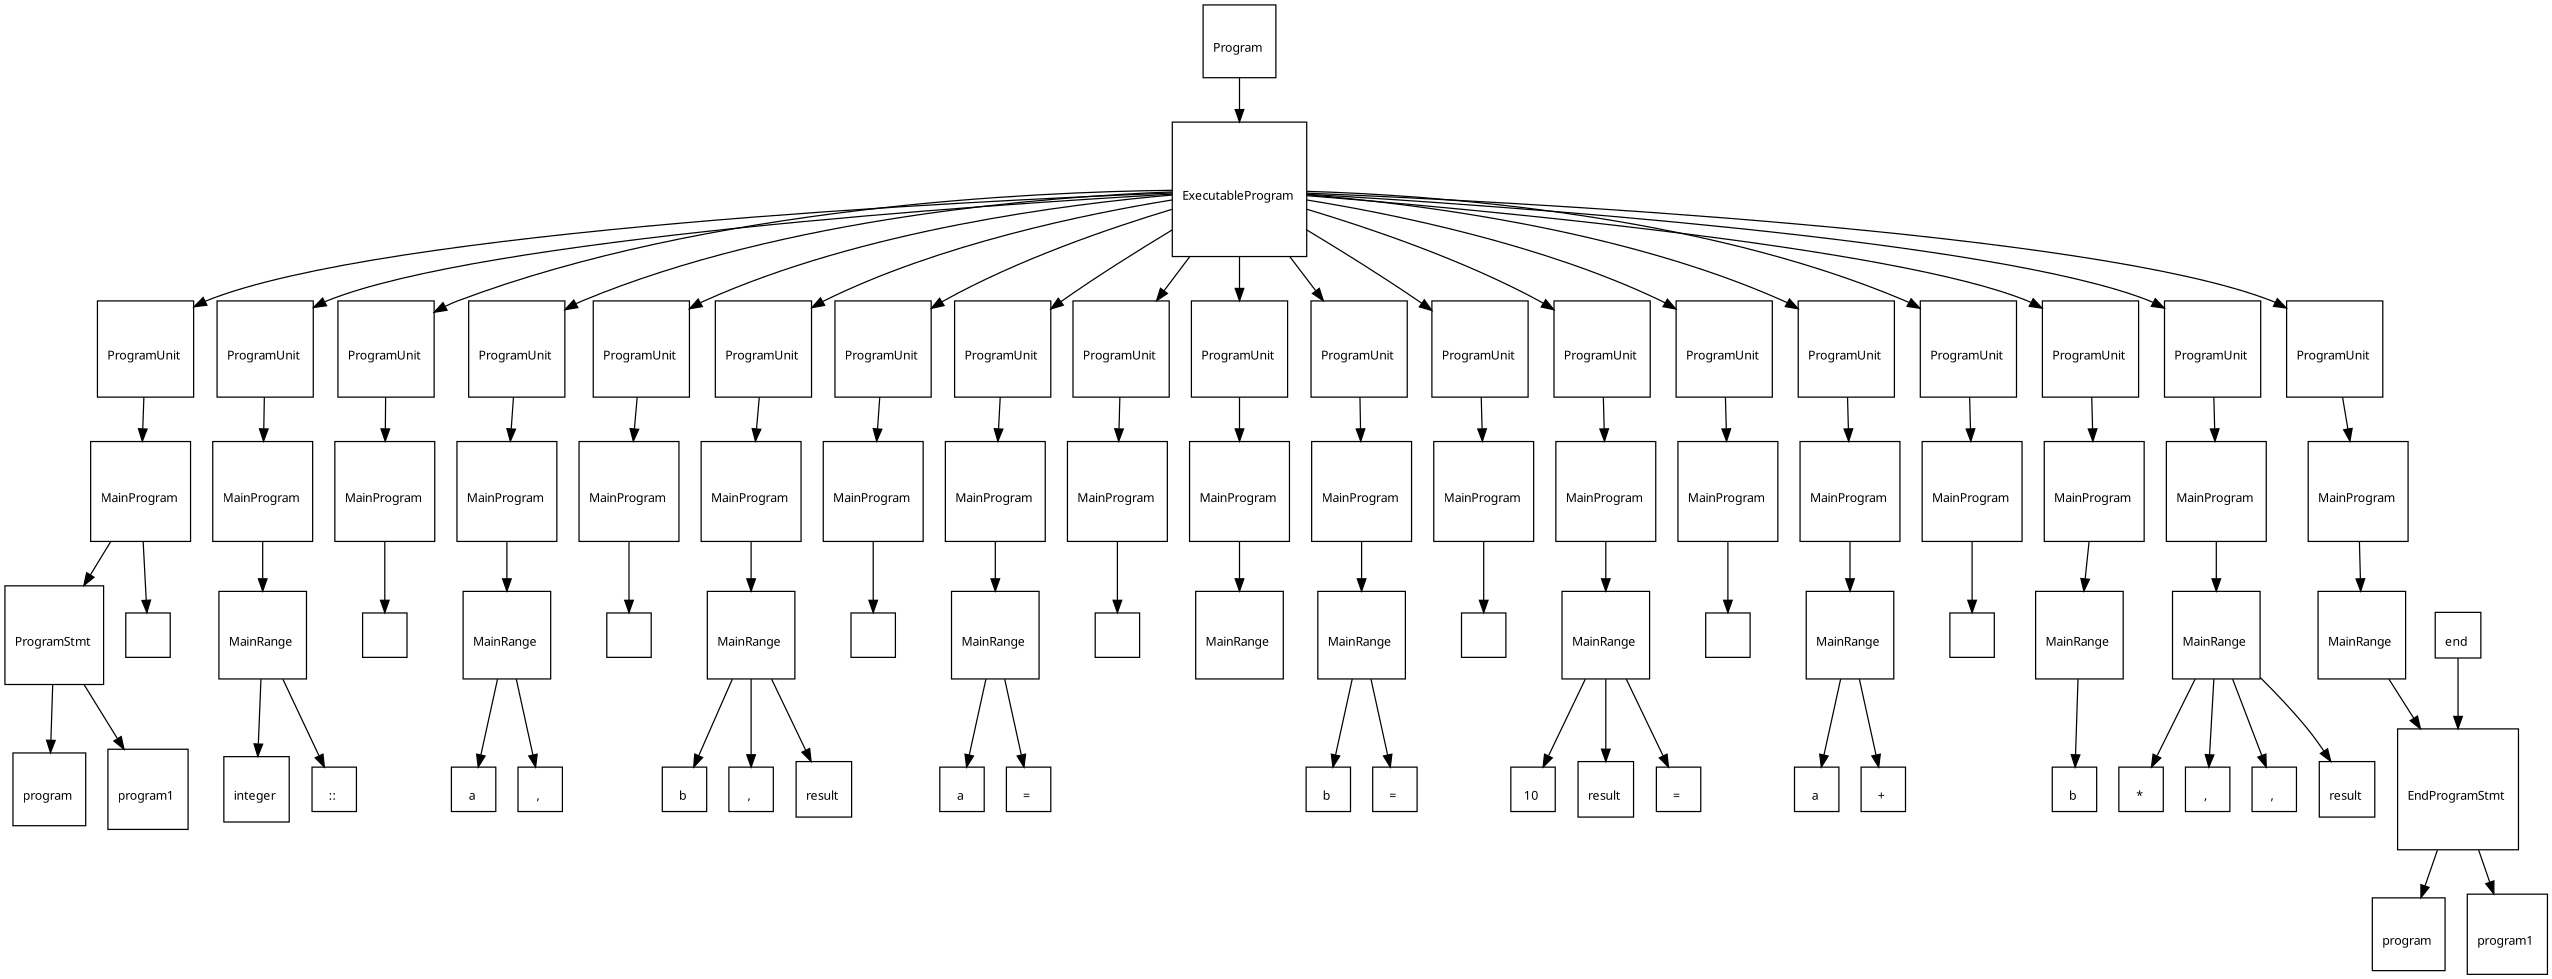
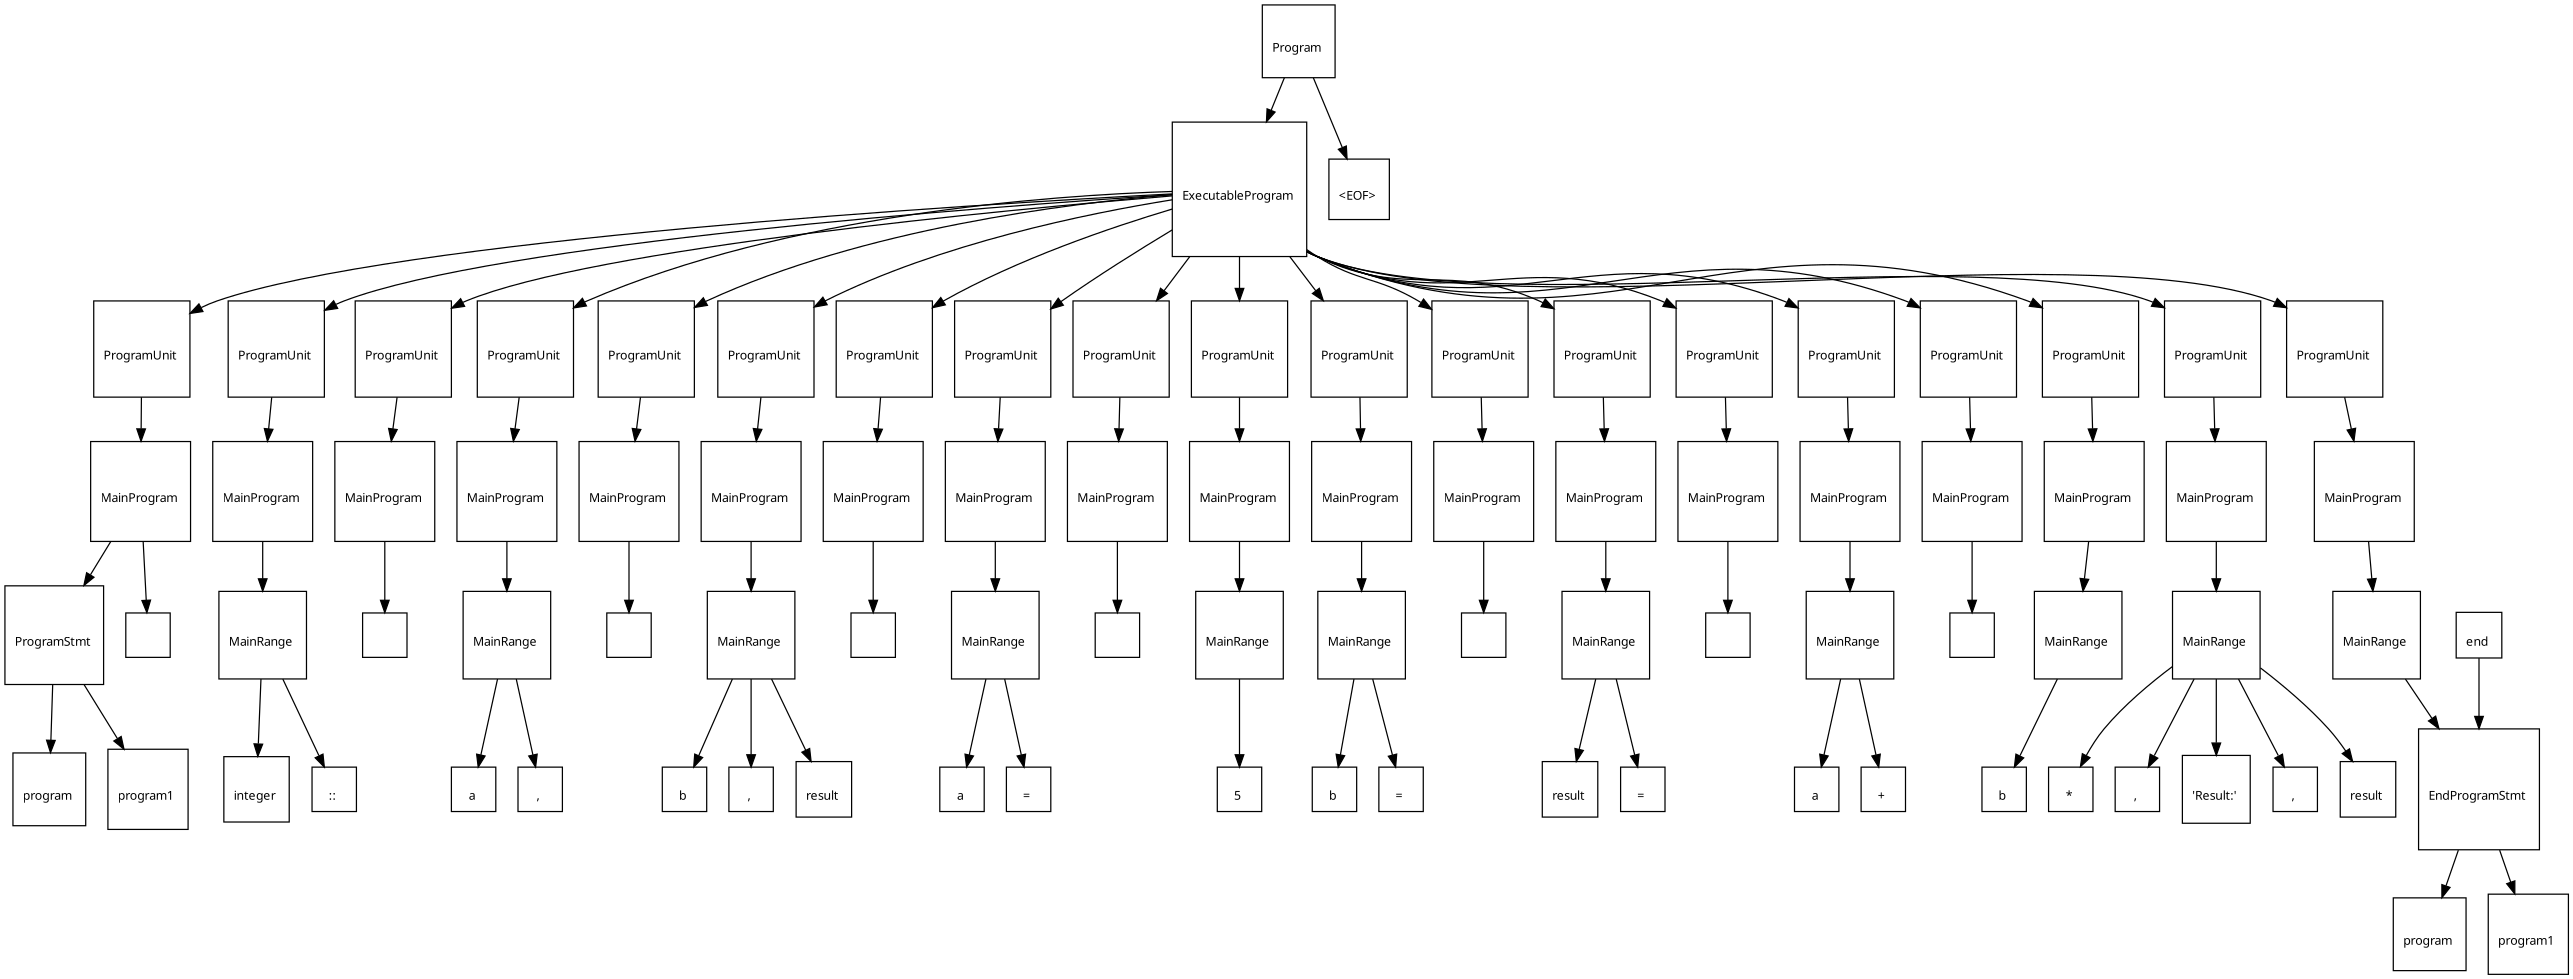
none -> (1359, 189)
none -> (1240, 789)
(1533, 789) -> none
none -> (2216, 789)
